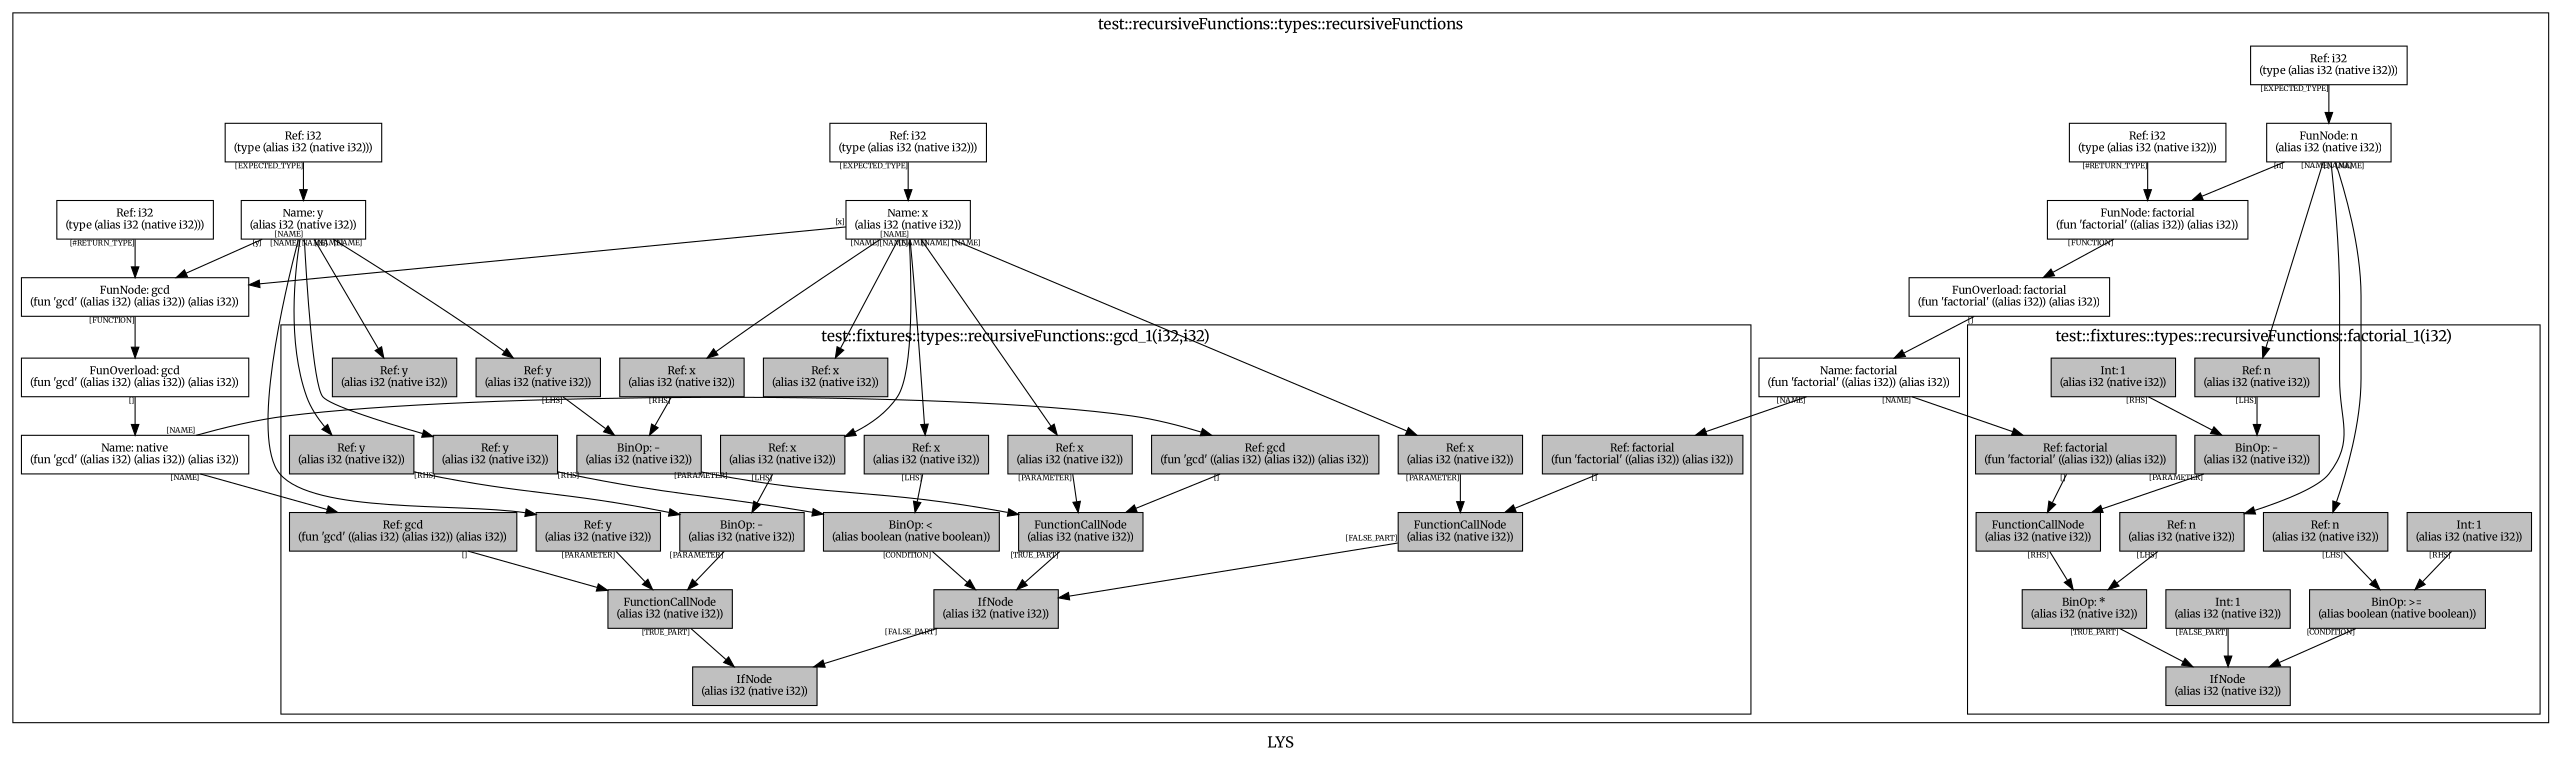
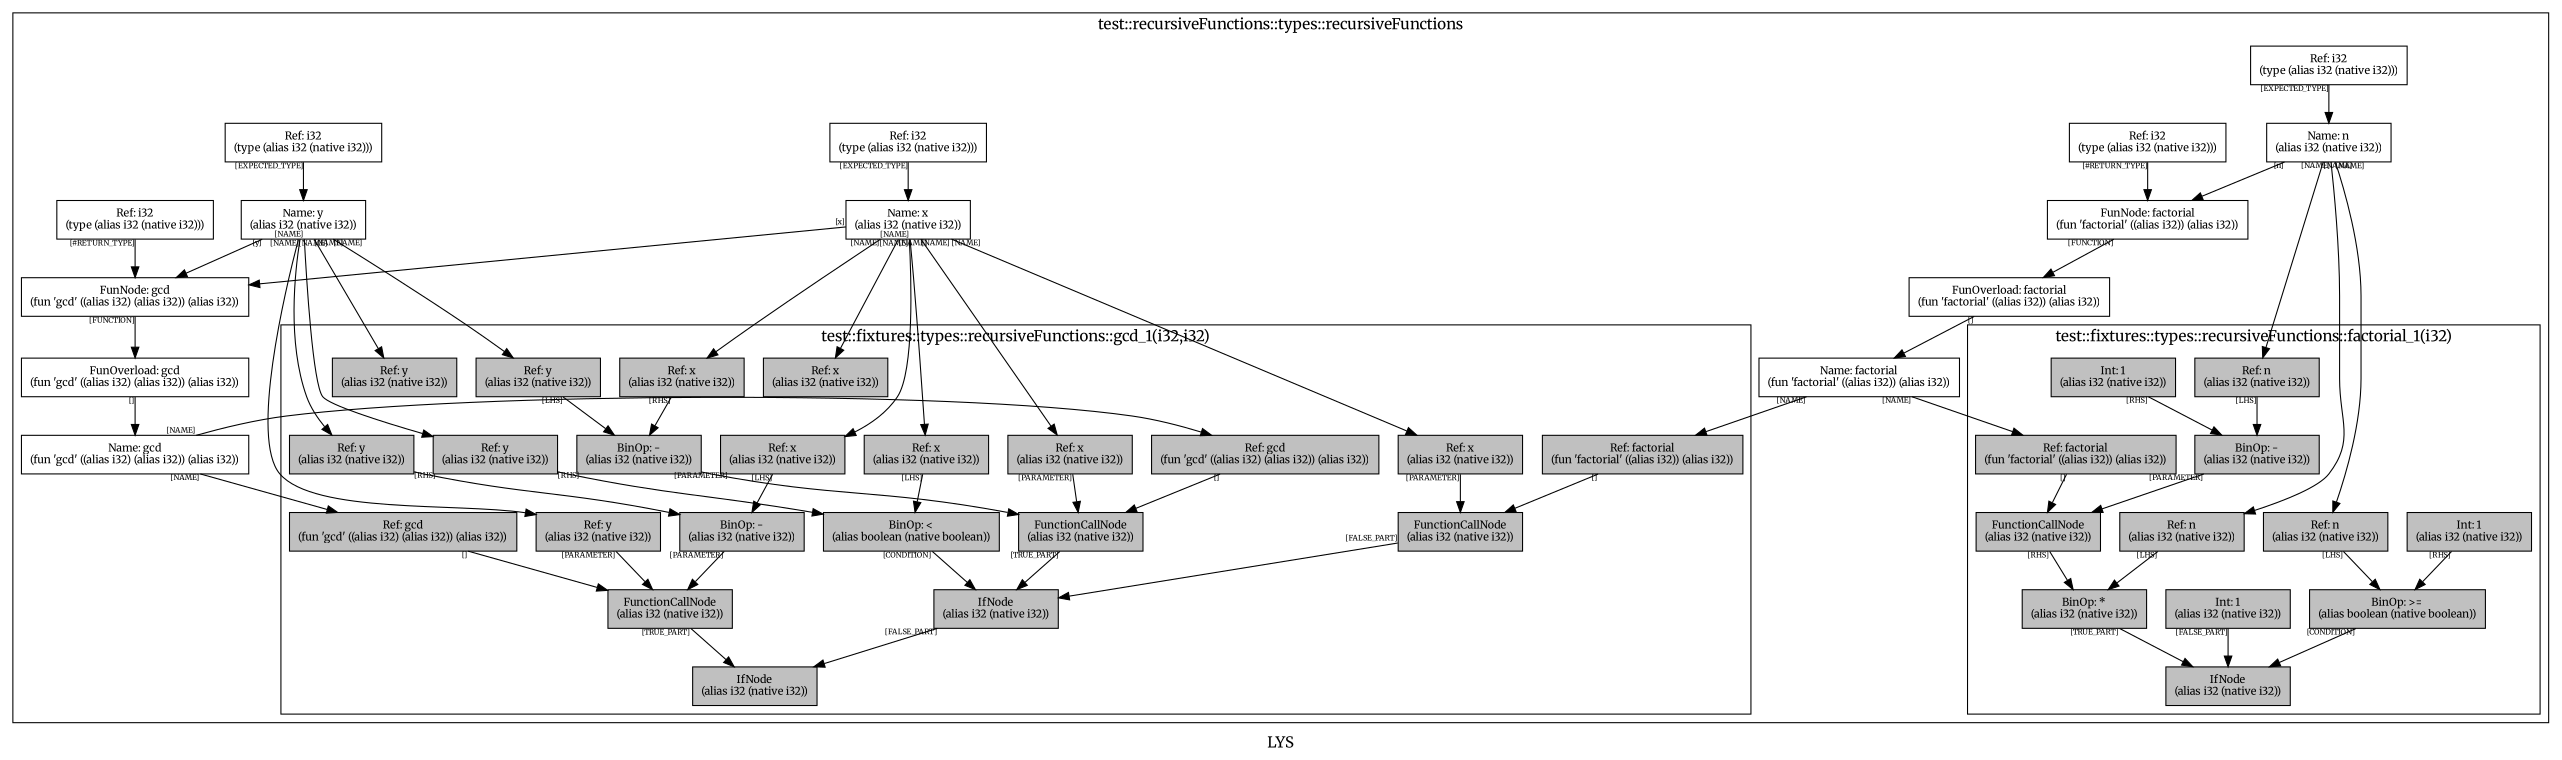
(2329, 143) -> (2329, 143)
(135, 455) -> (135, 455)
